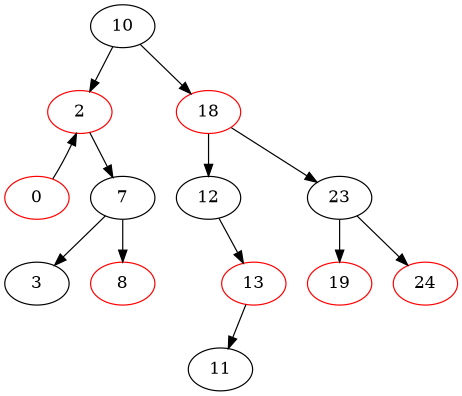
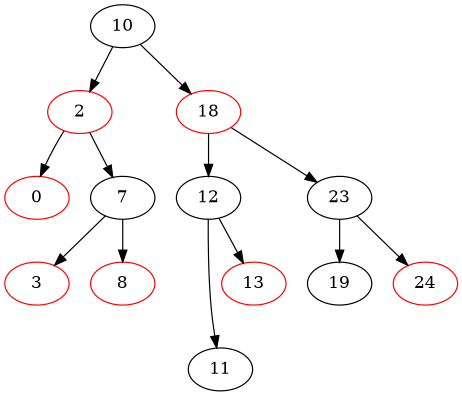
(63, 162) -> (54, 148)
(37, 284) -> (37, 284)
(340, 284) -> (340, 284)
(239, 321) -> (209, 278)
